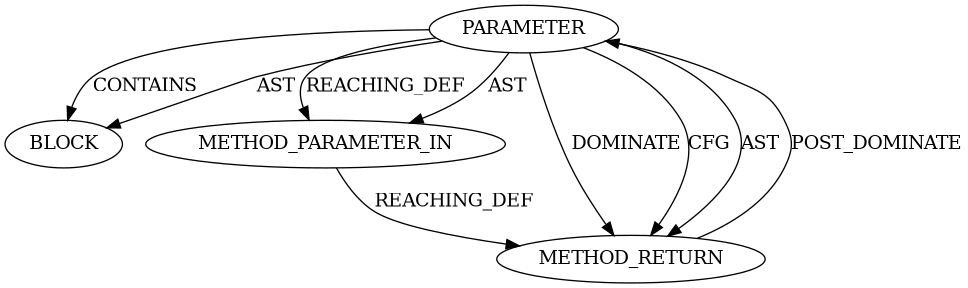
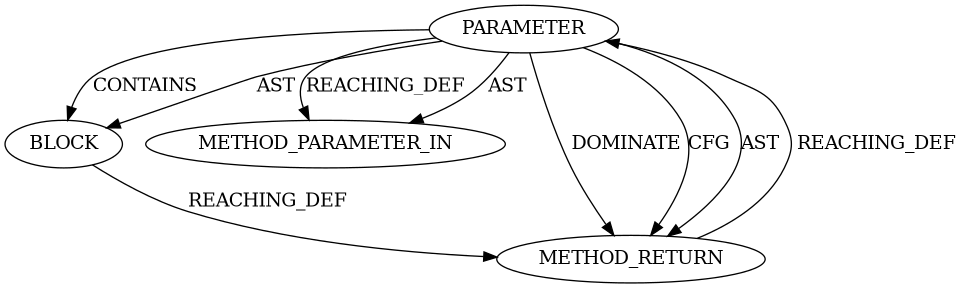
(877, 144) -> (877, 144)
(411, 226) -> (282, 234)
